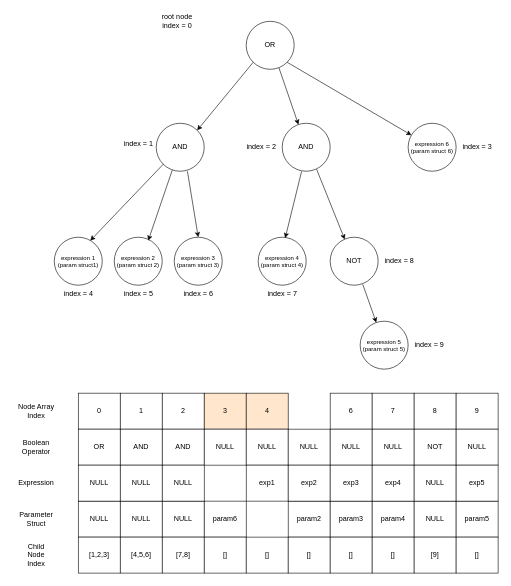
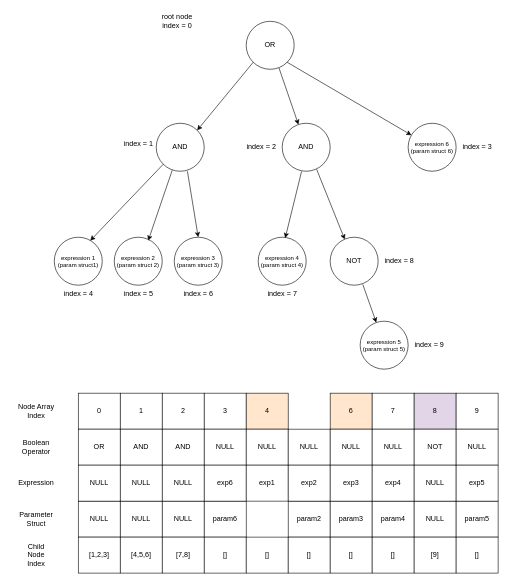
(225, 411) -> (225, 411)
(351, 411) -> (351, 411)
(435, 411) -> (435, 411)
none -> (225, 483)
